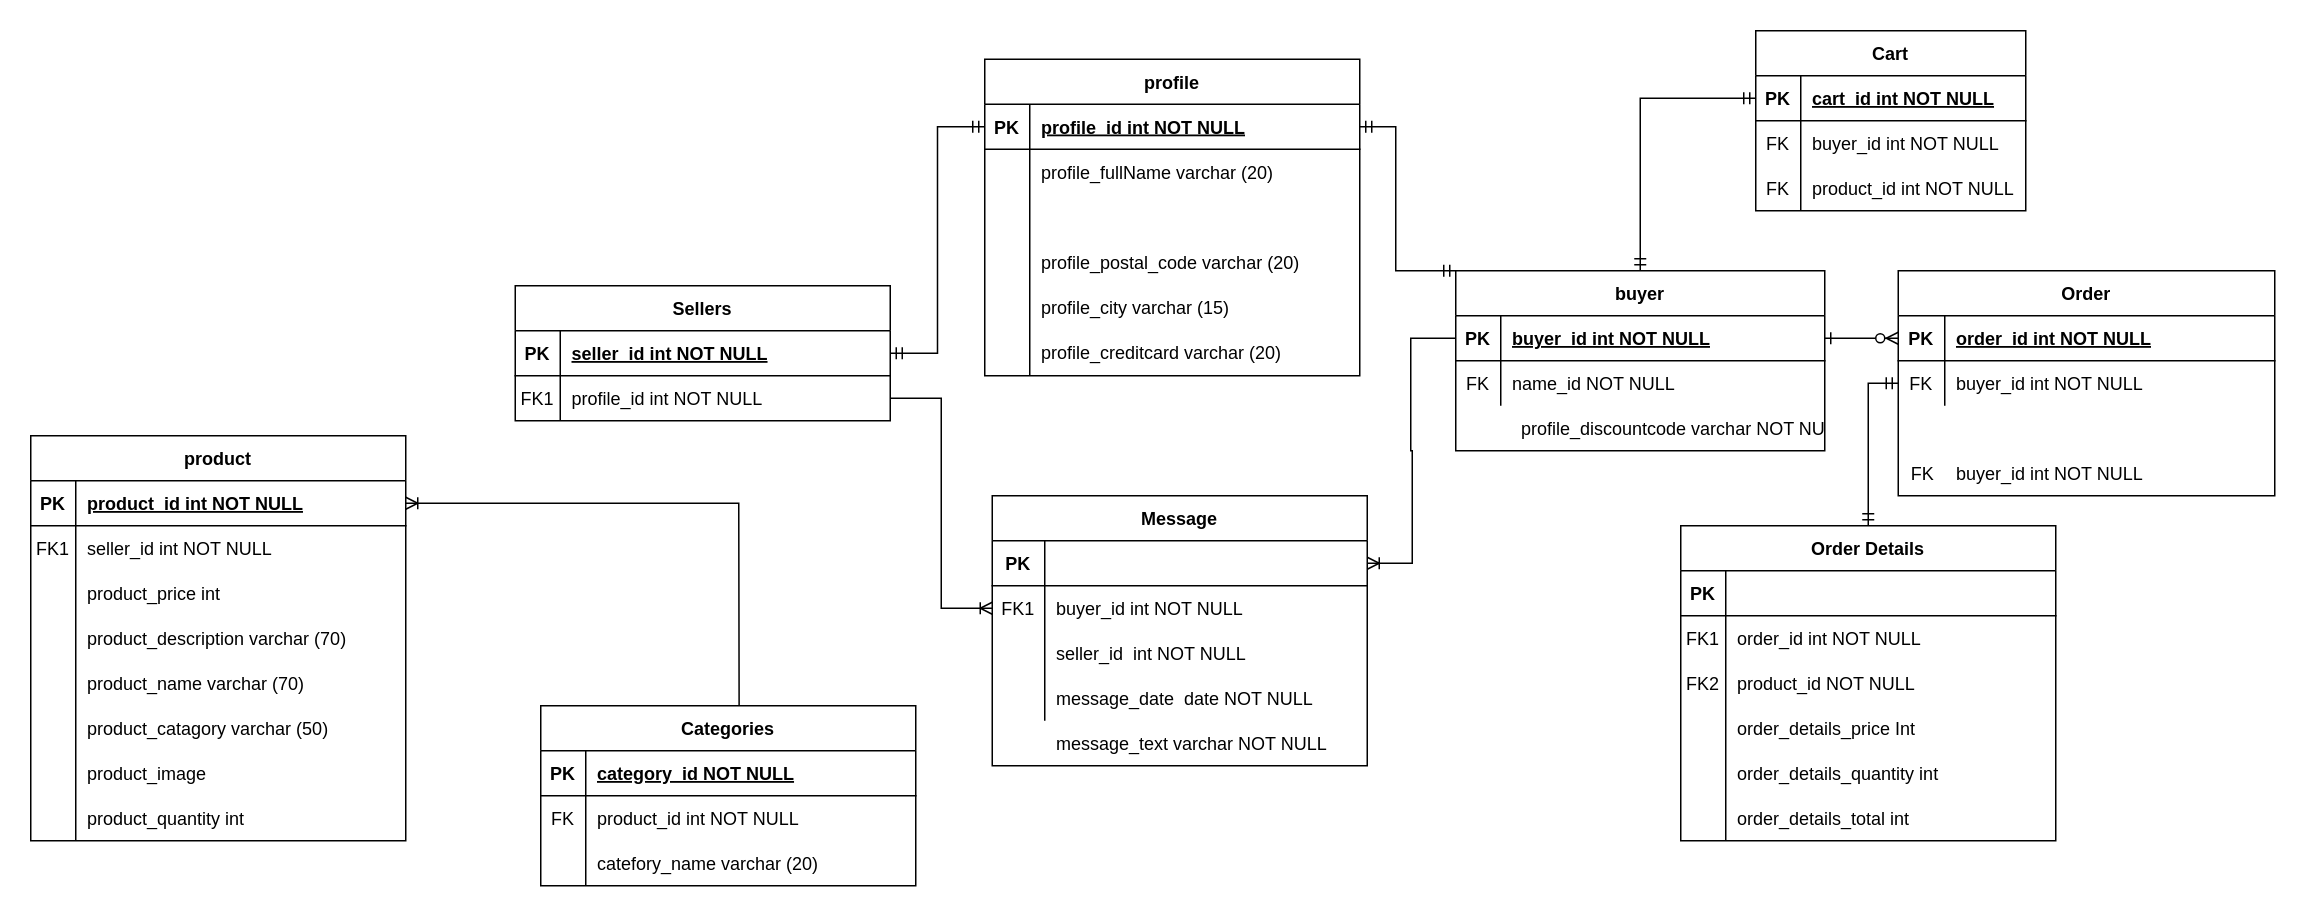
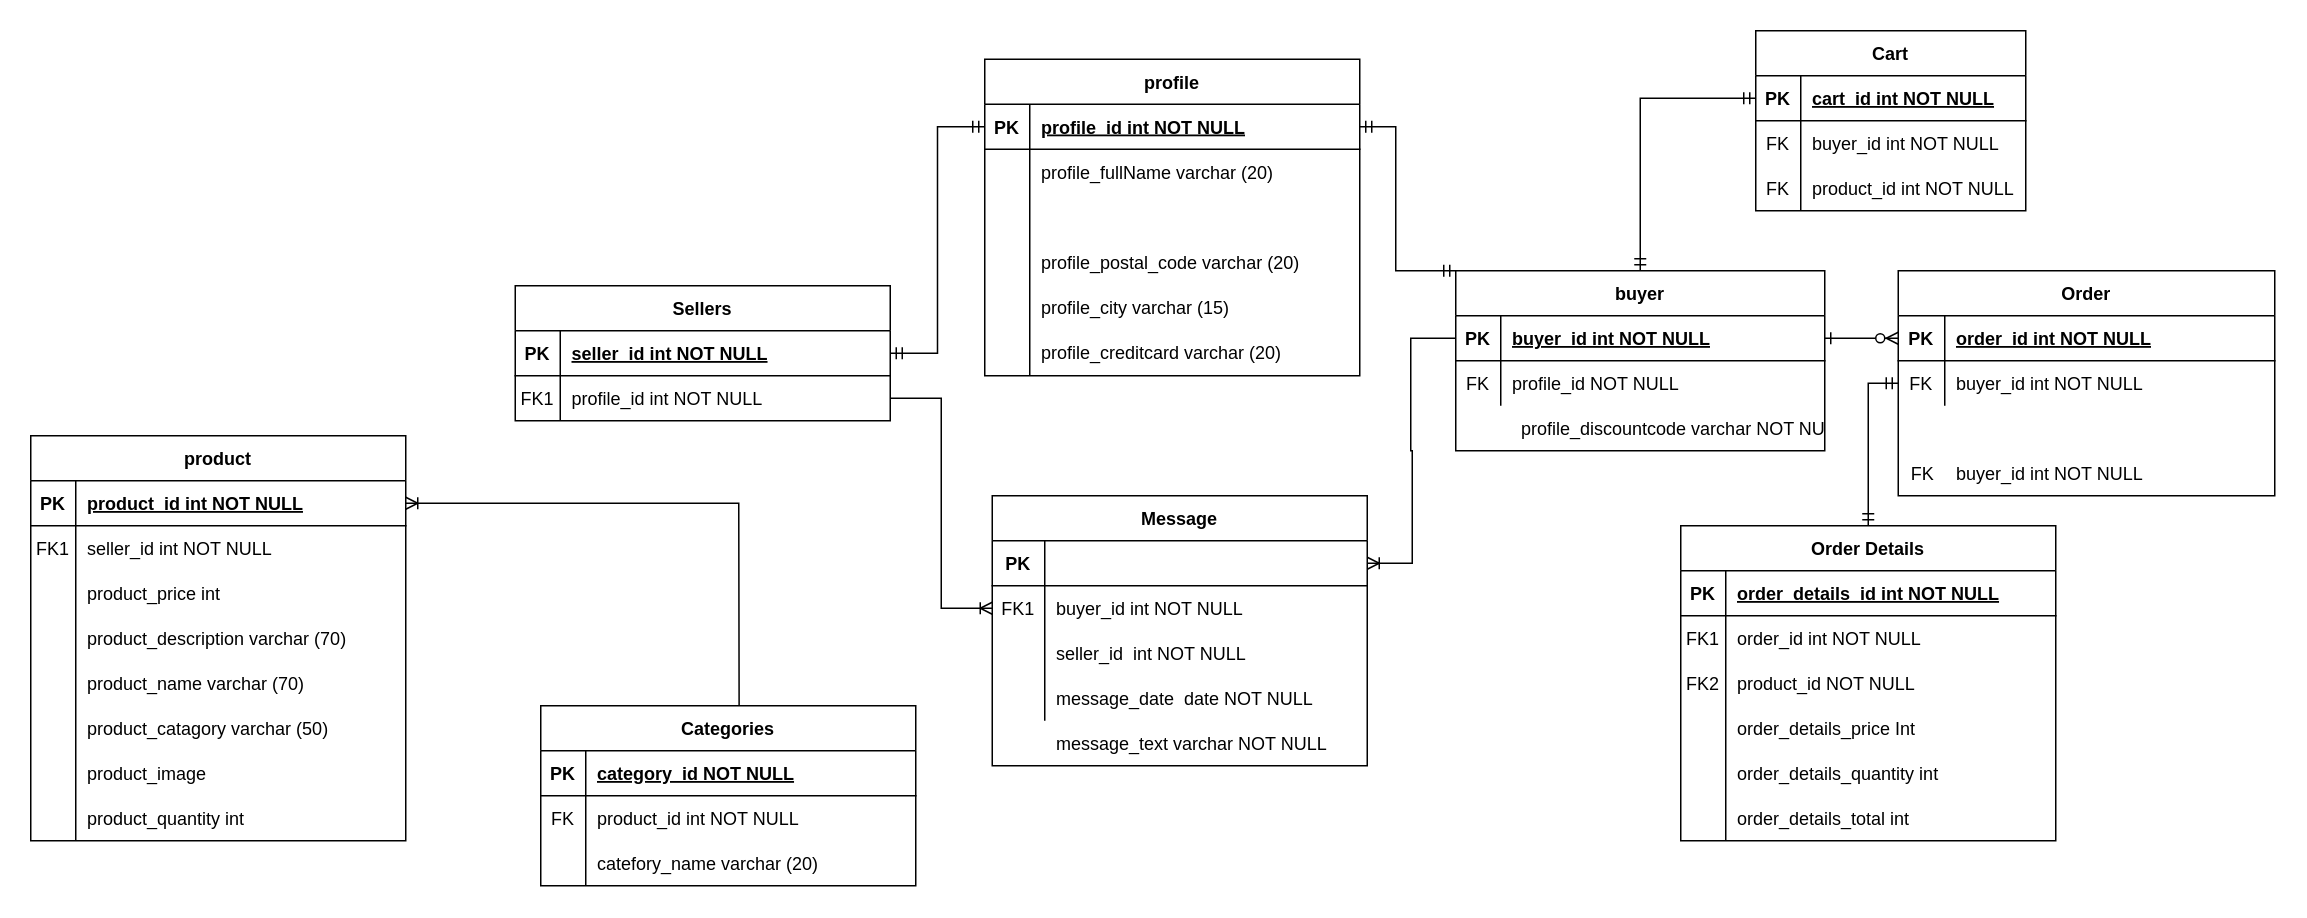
(1586, 384) -> (1596, 384)
none -> (1891, 593)
